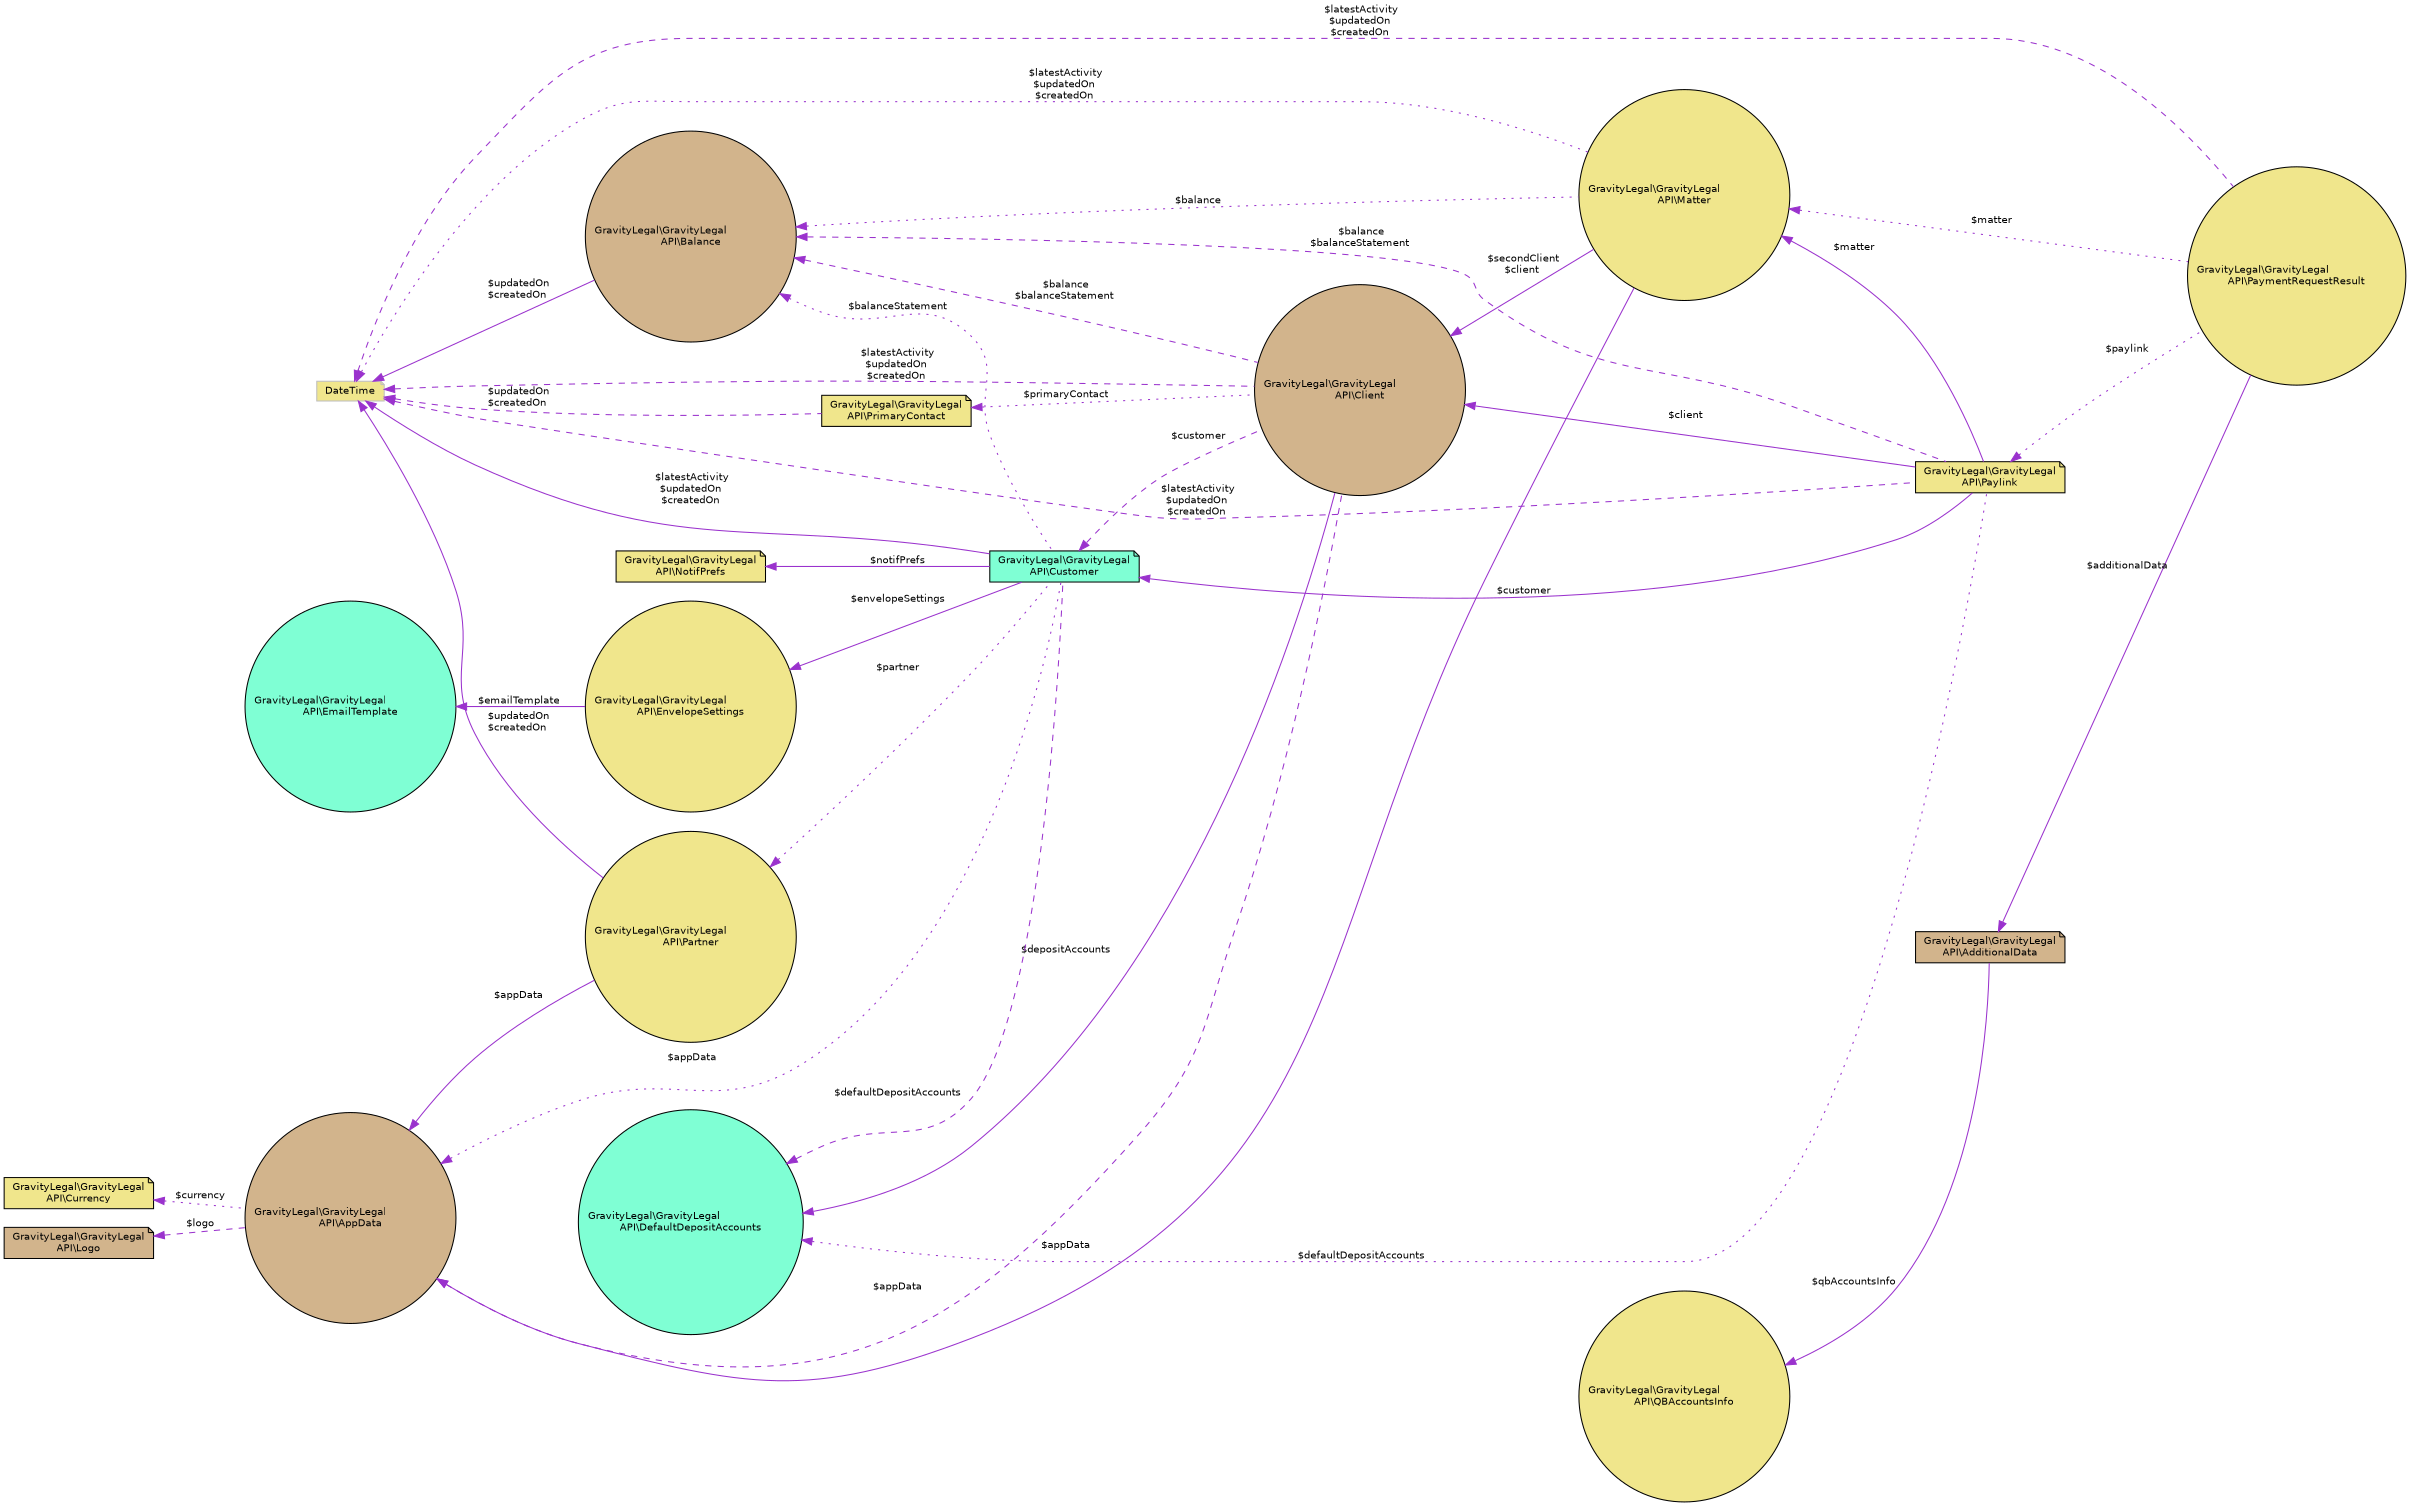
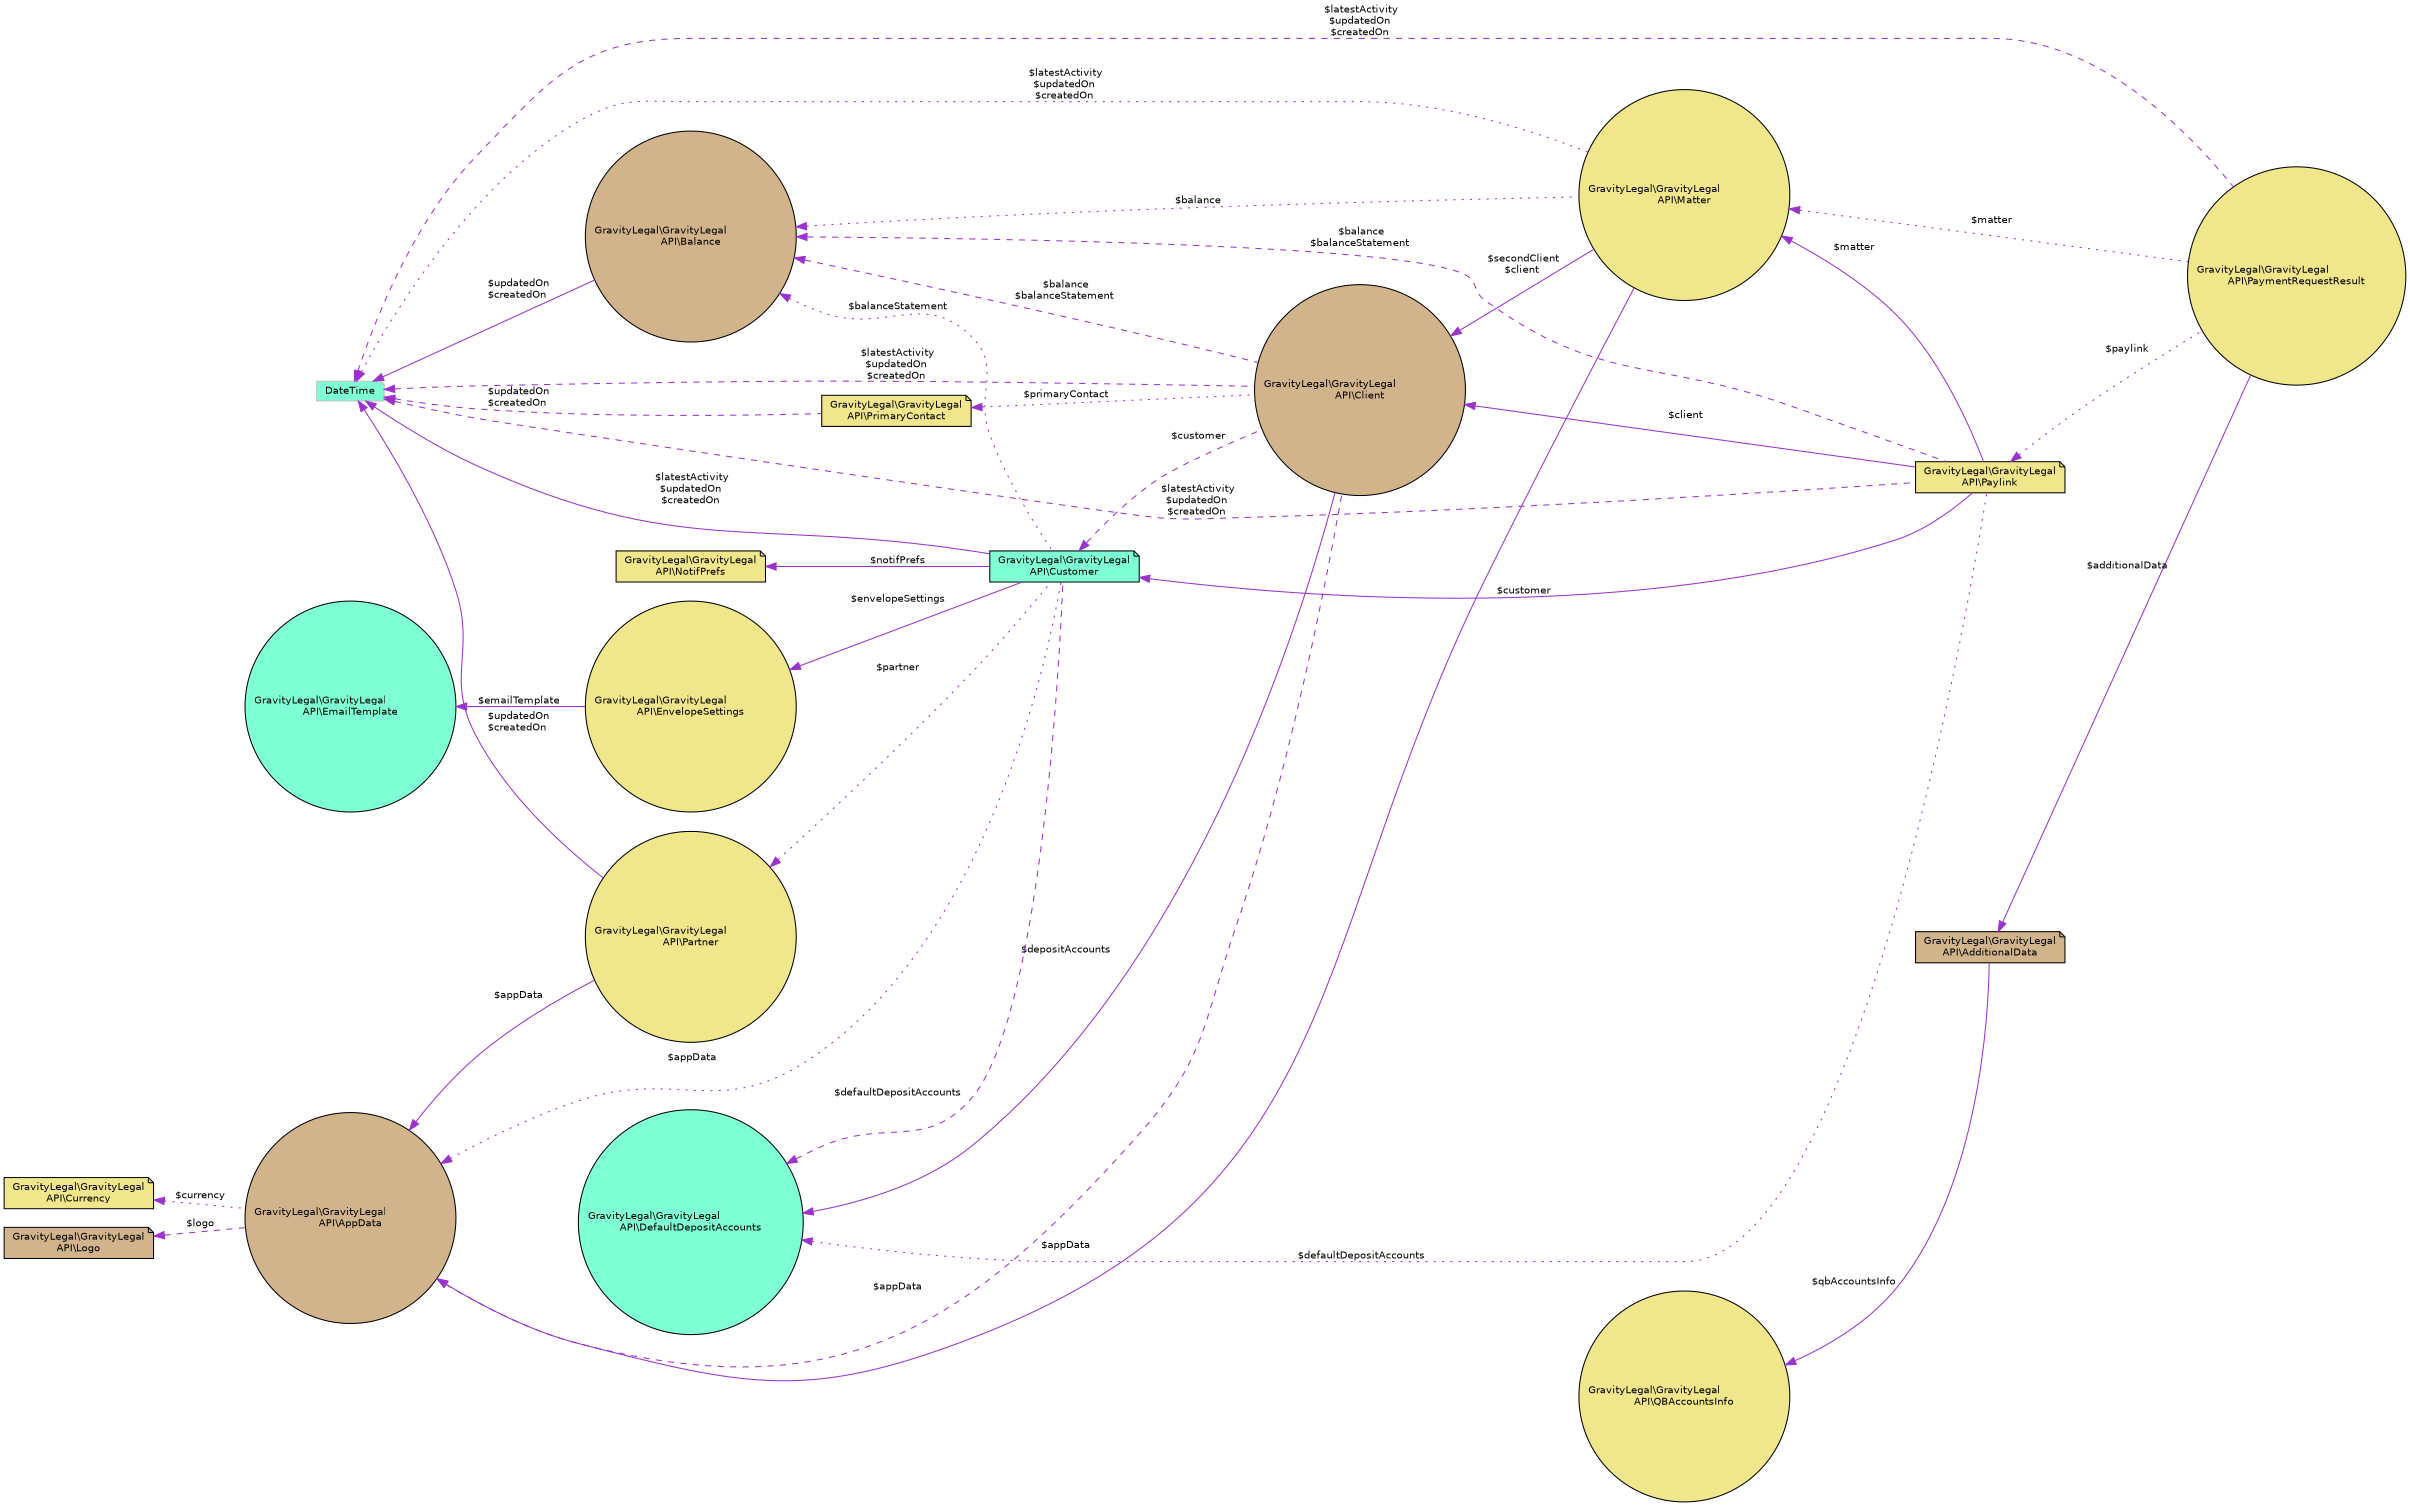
(350, 391) -> (350, 391)
